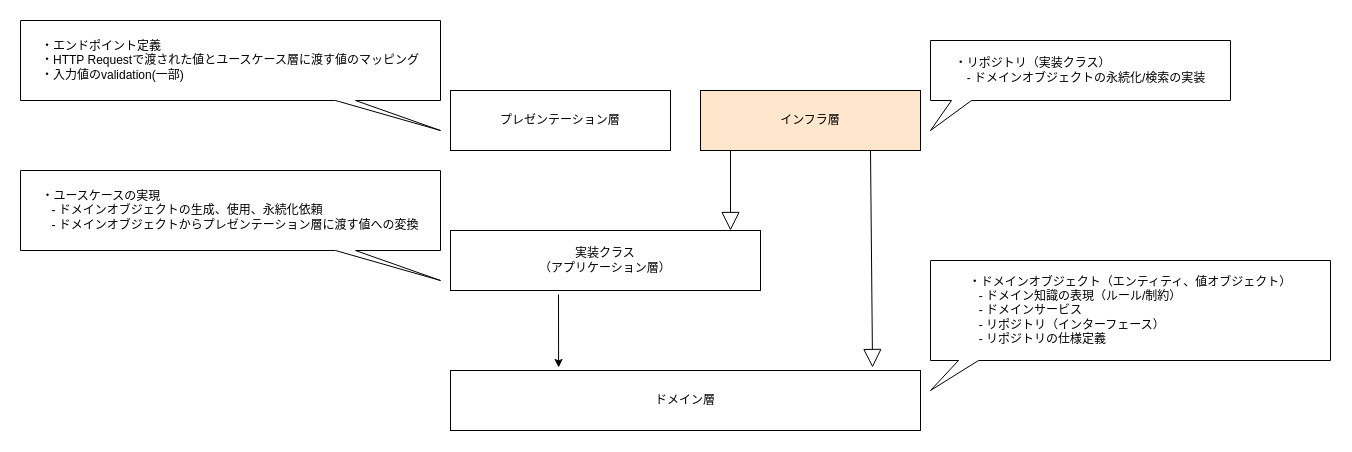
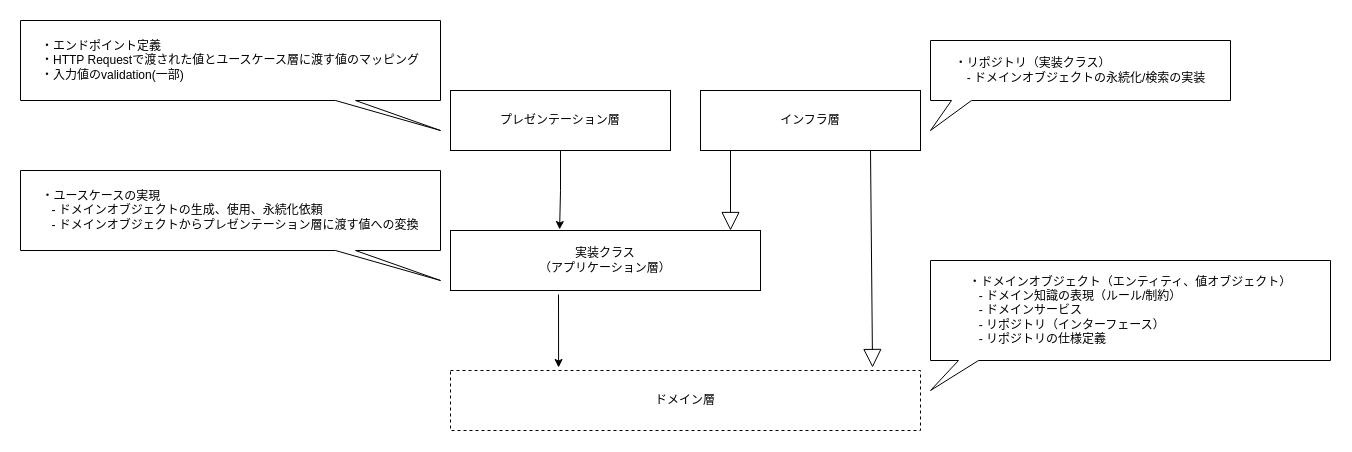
(811, 121) -> (811, 121)
none -> (561, 187)
(686, 401) -> (686, 401)
